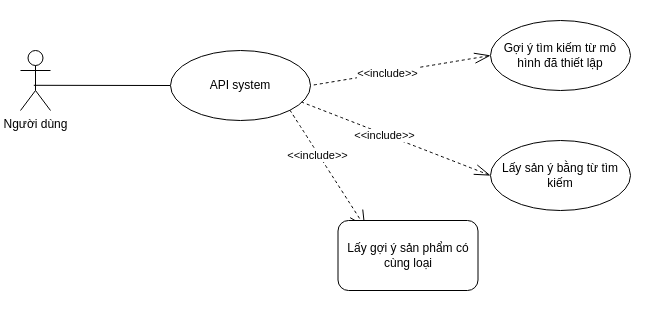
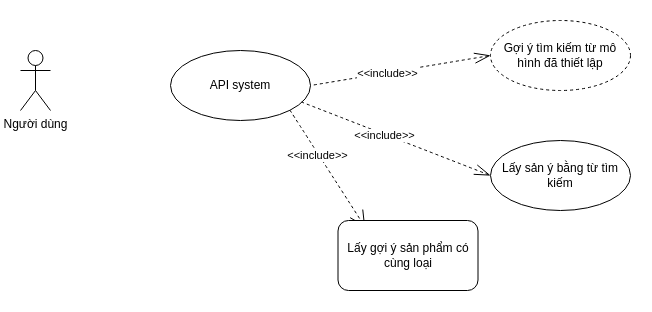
(561, 56) -> (561, 56)
(105, 85) -> none
